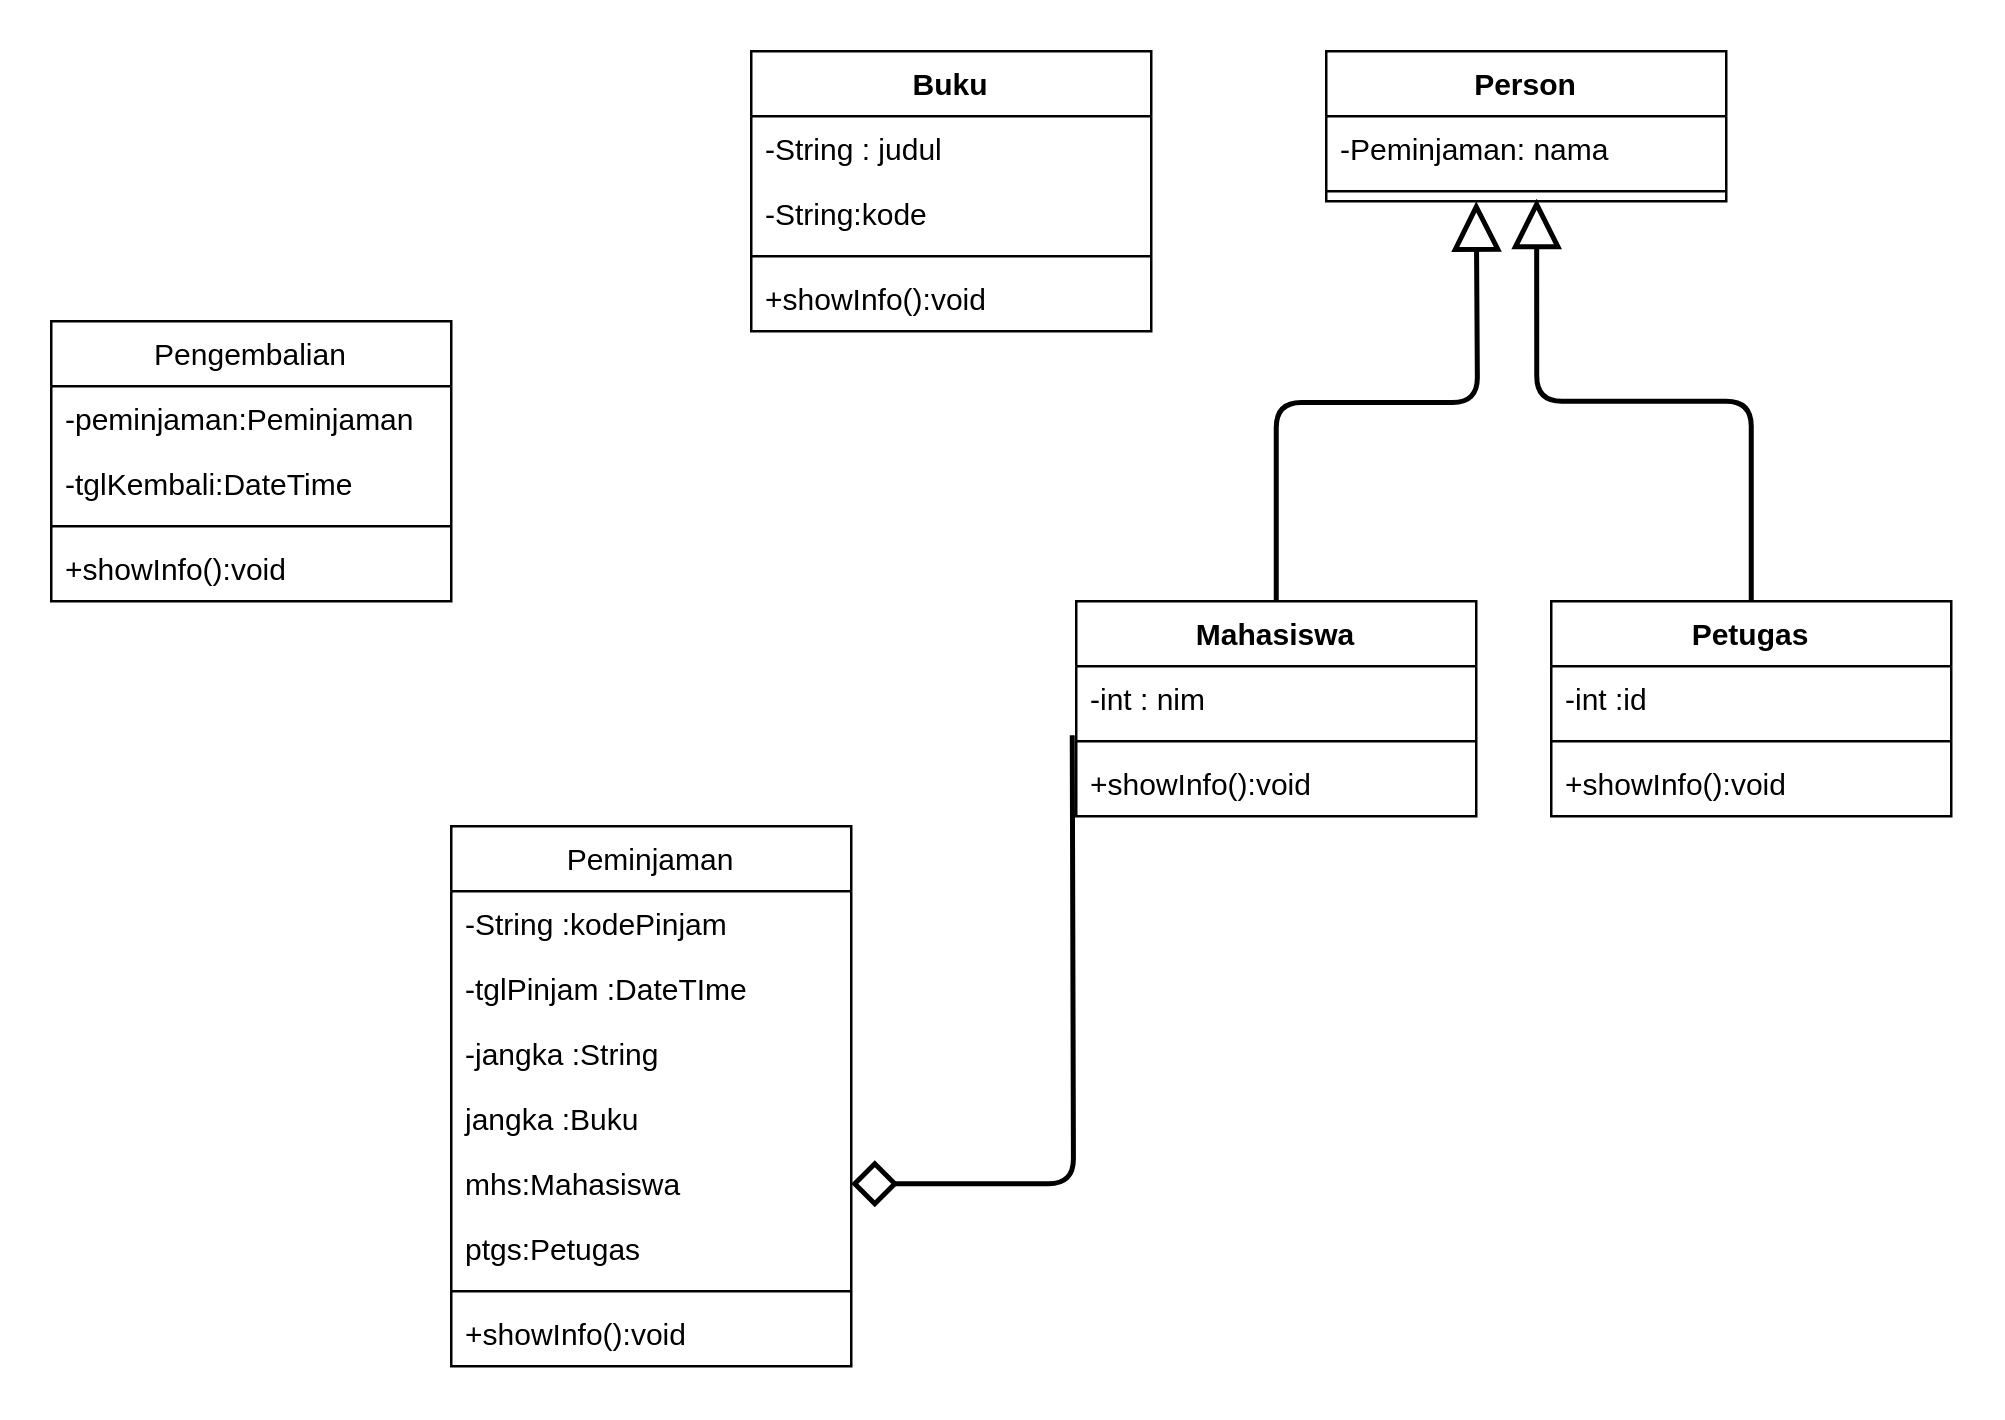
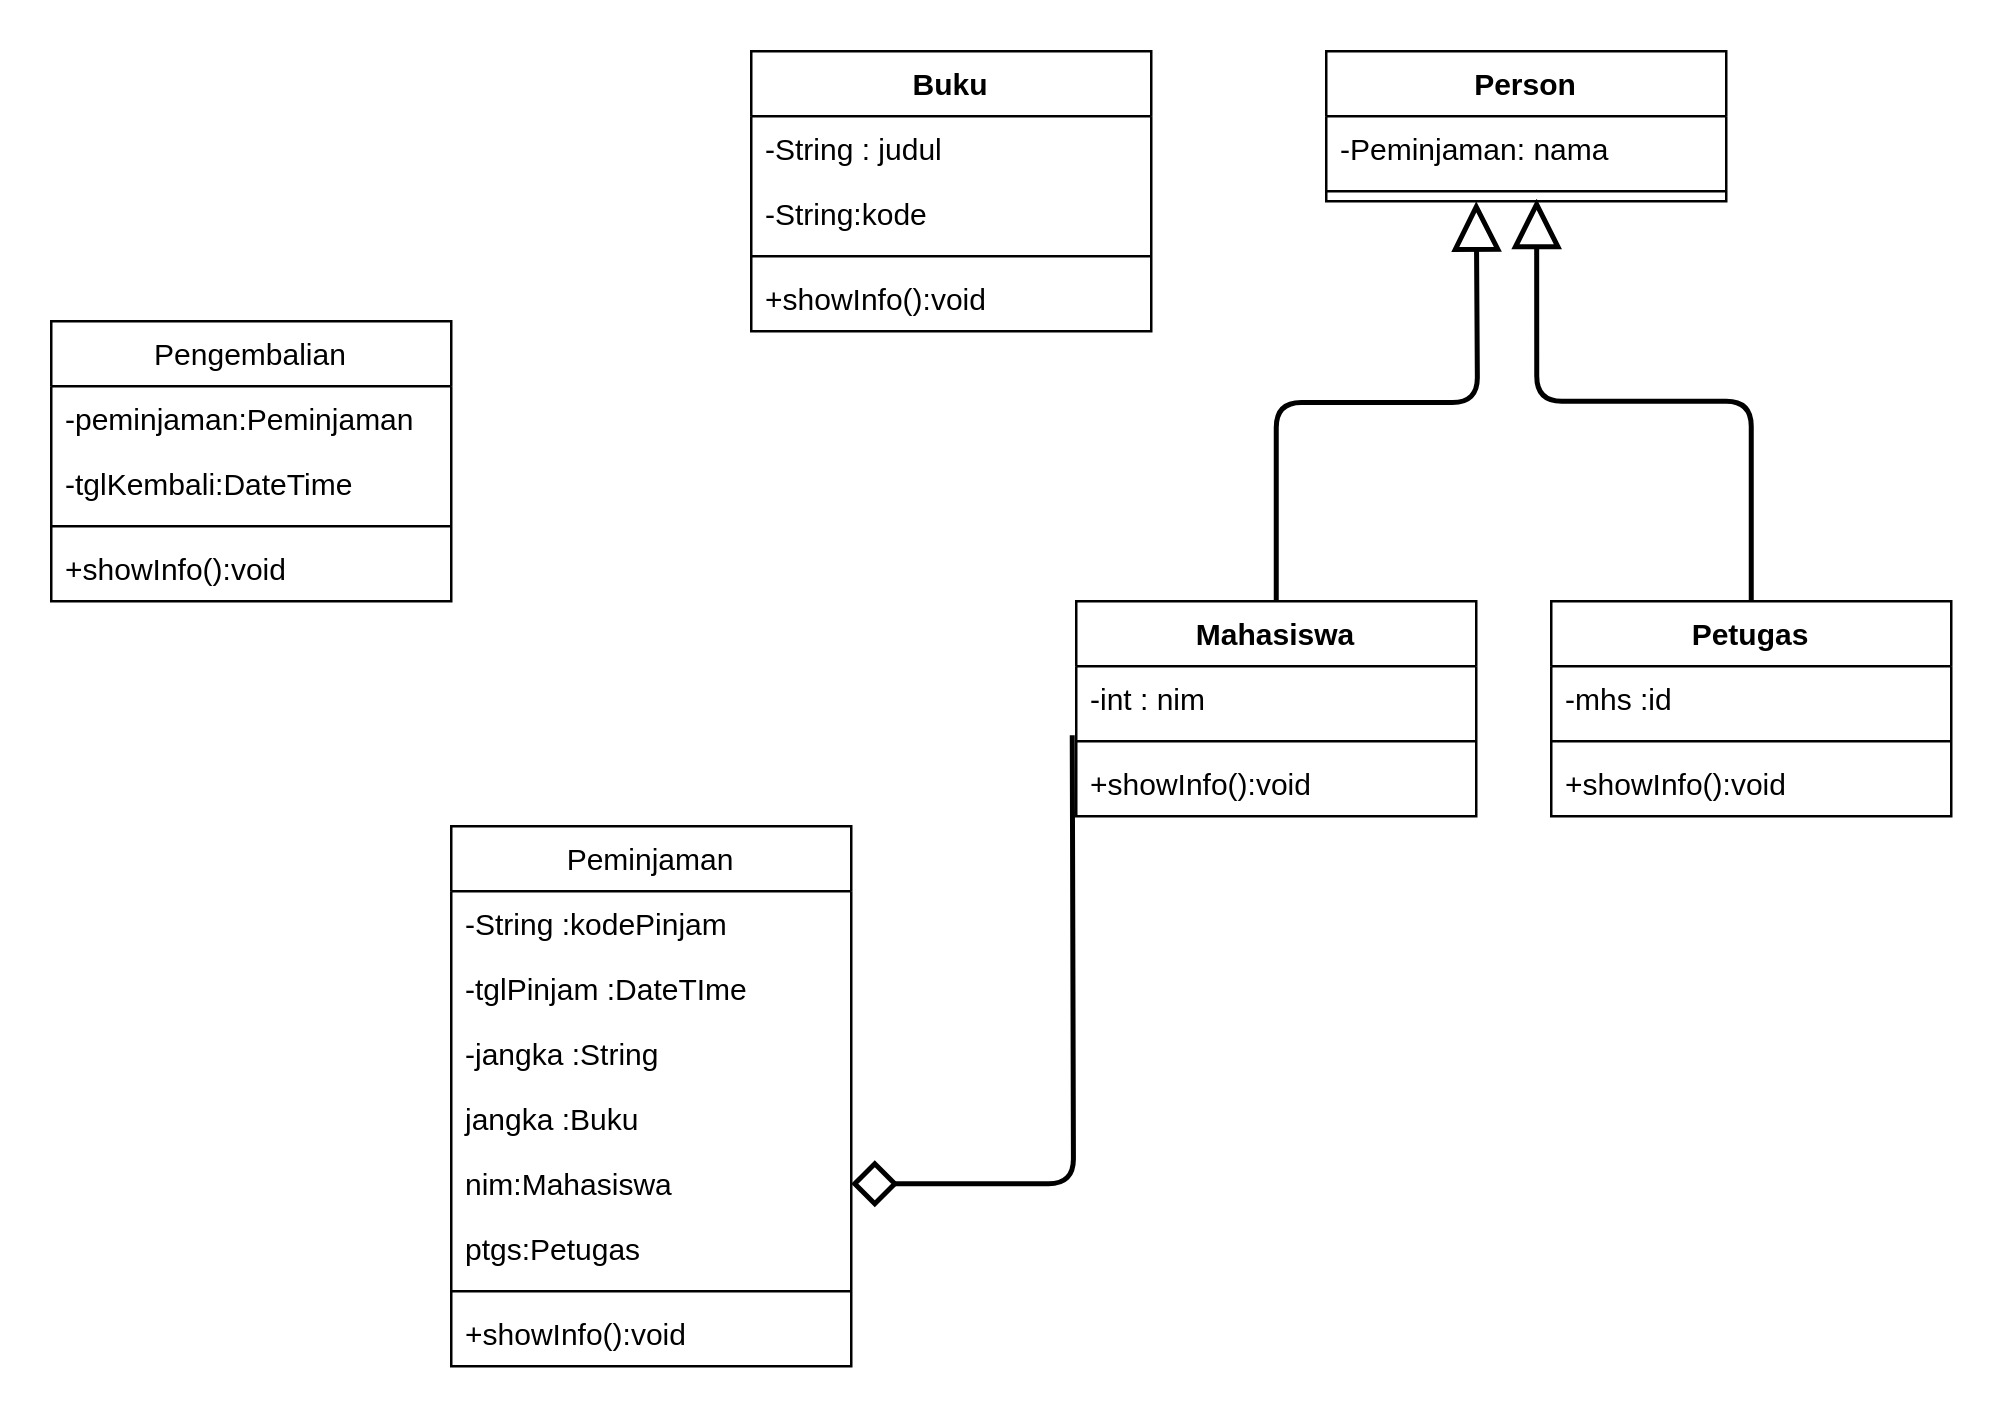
(1617, 700) -> (1621, 700)
(566, 1185) -> (563, 1185)
